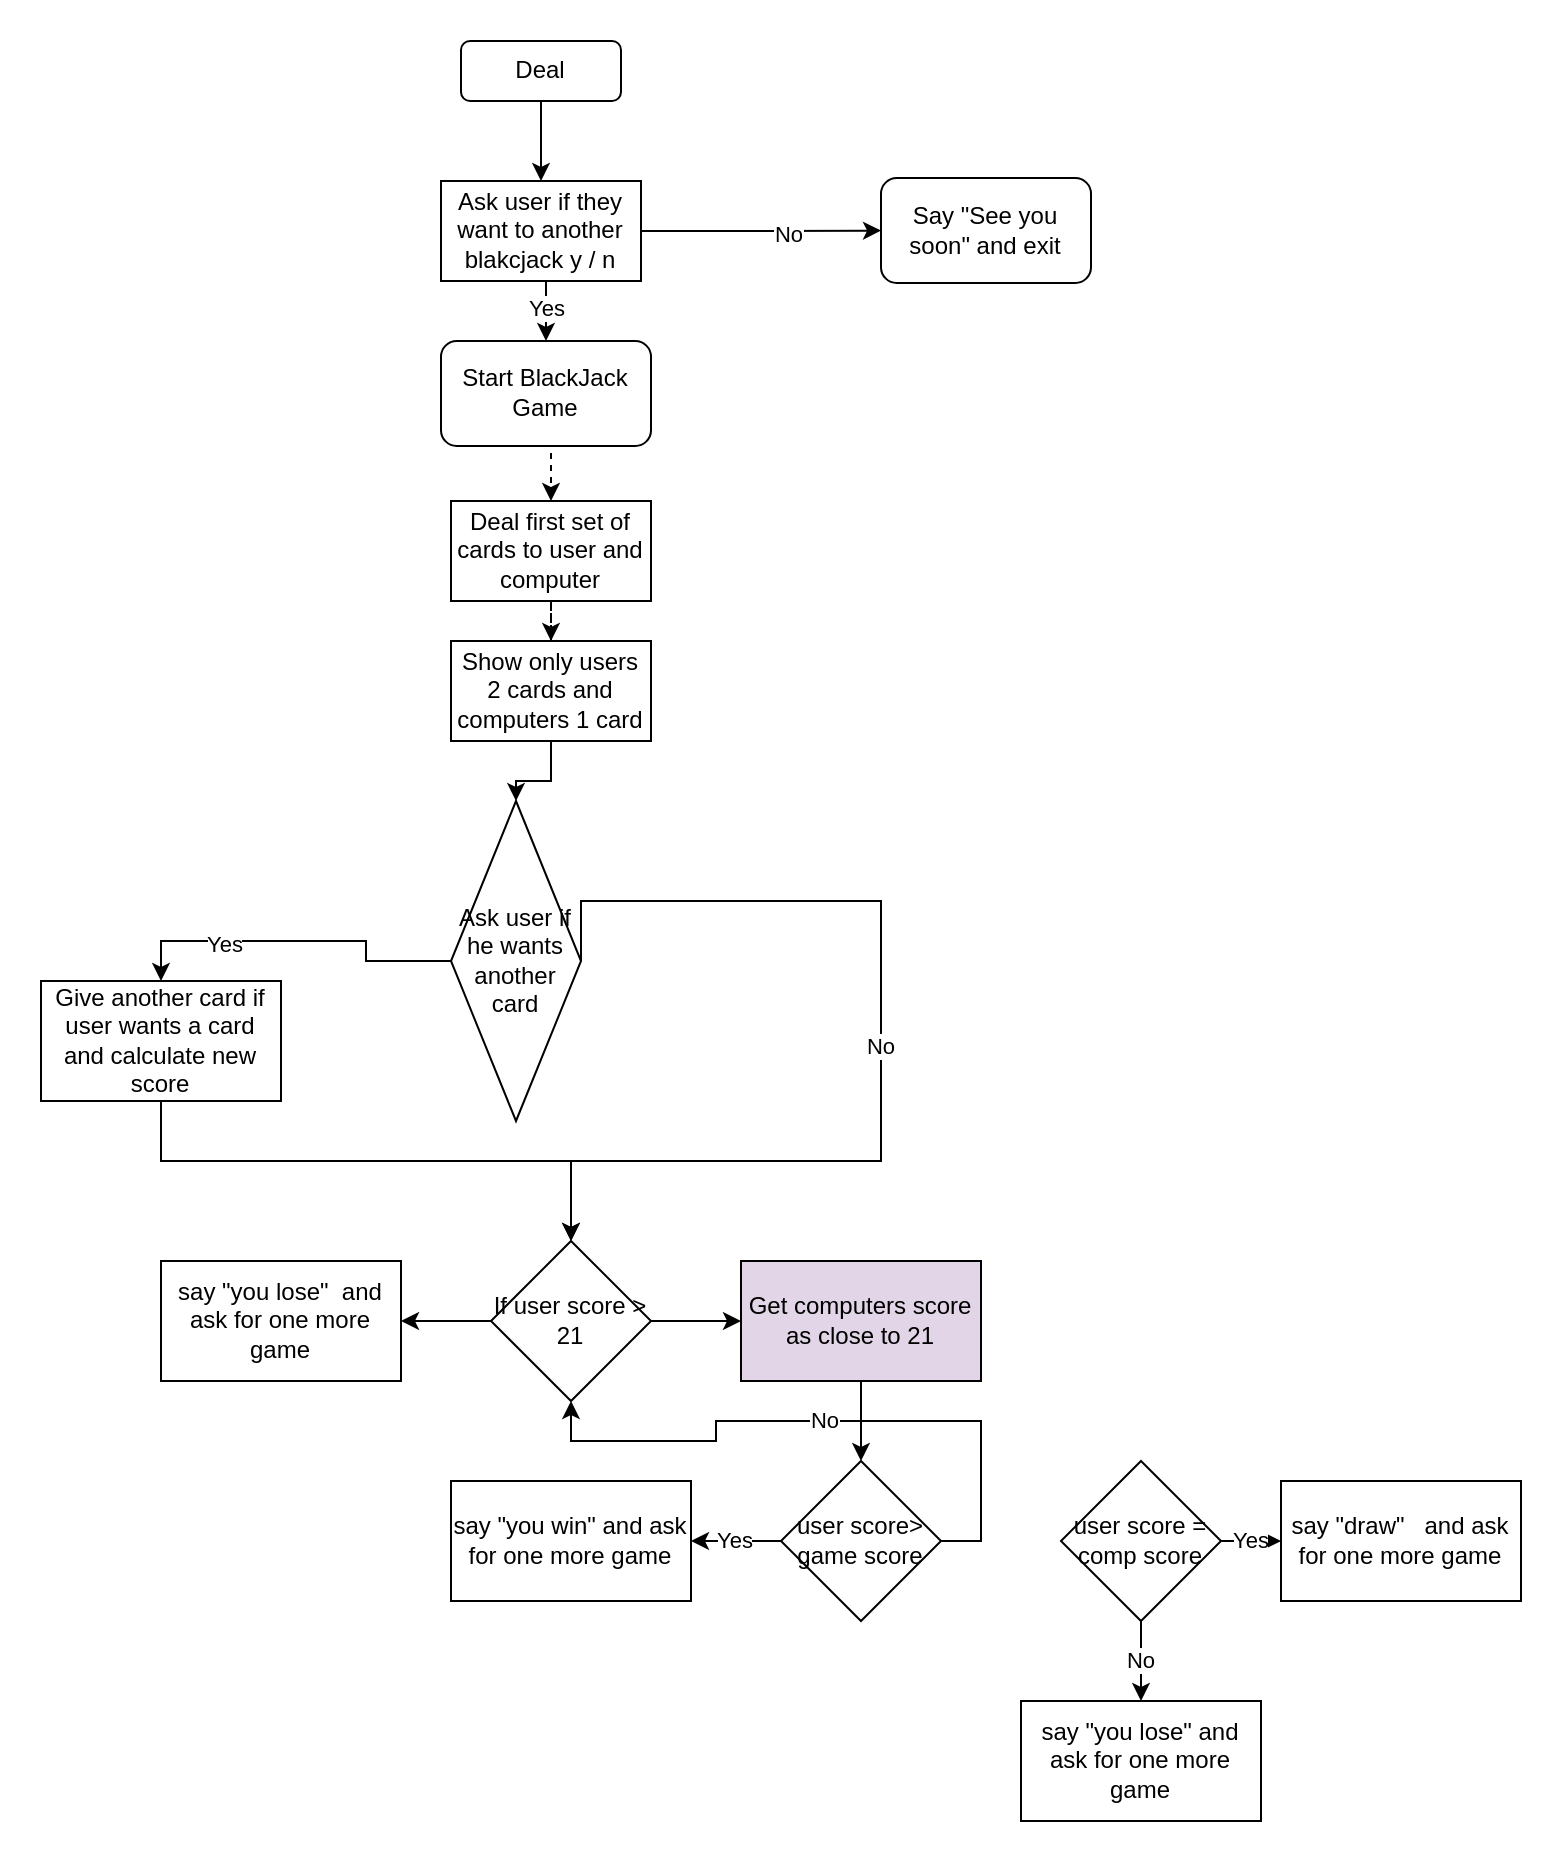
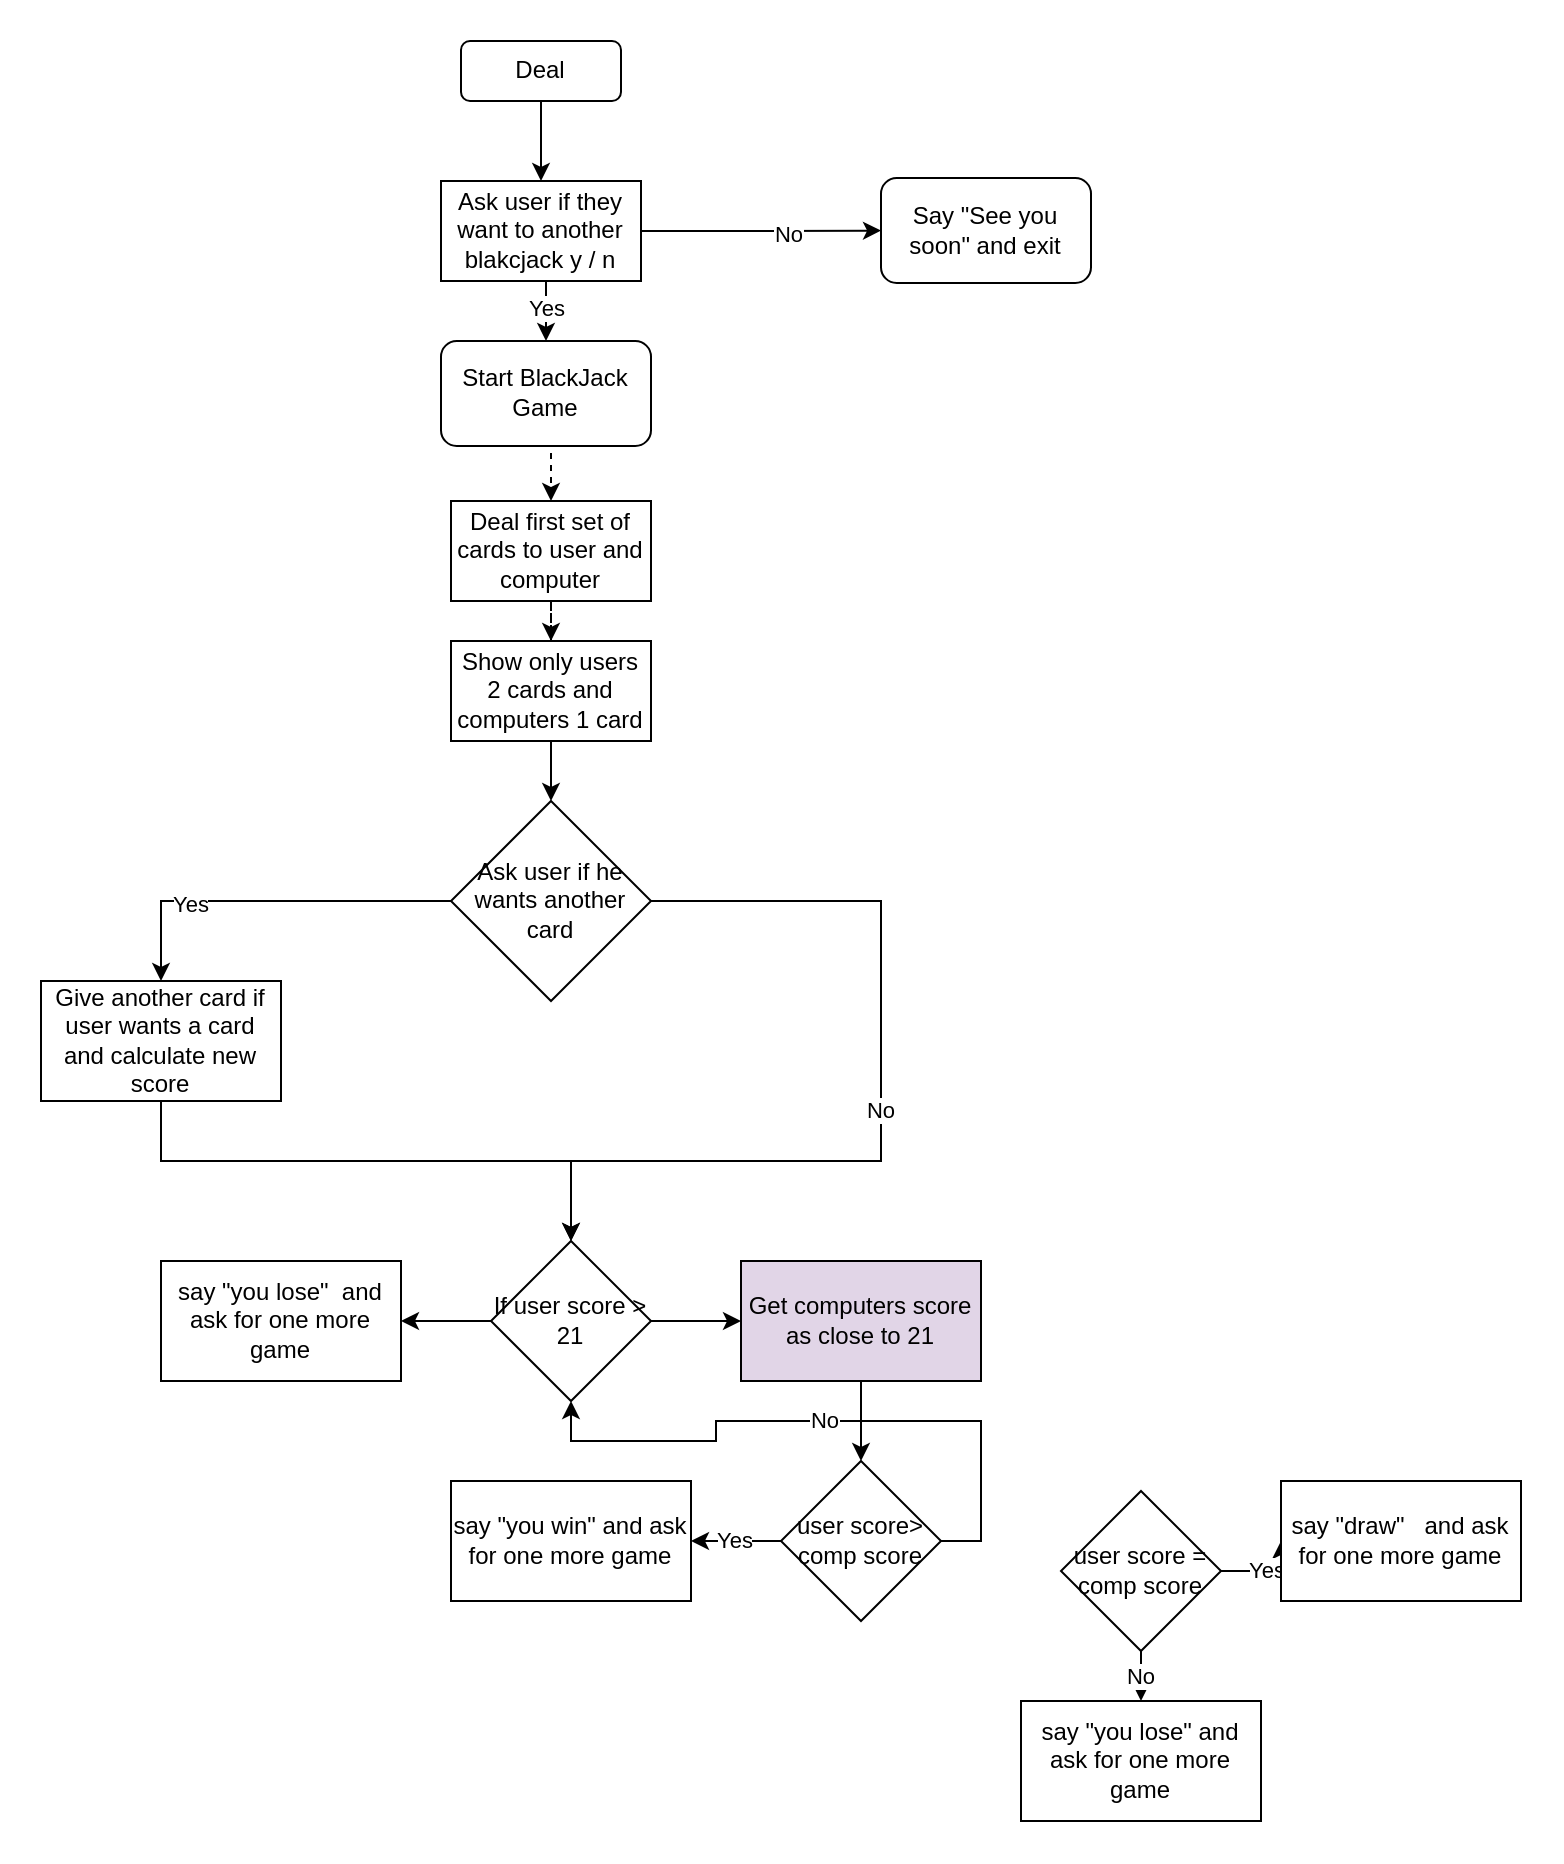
(516, 961) -> (551, 901)
(861, 1541) -> (861, 1541)
(1141, 1541) -> (1141, 1571)
